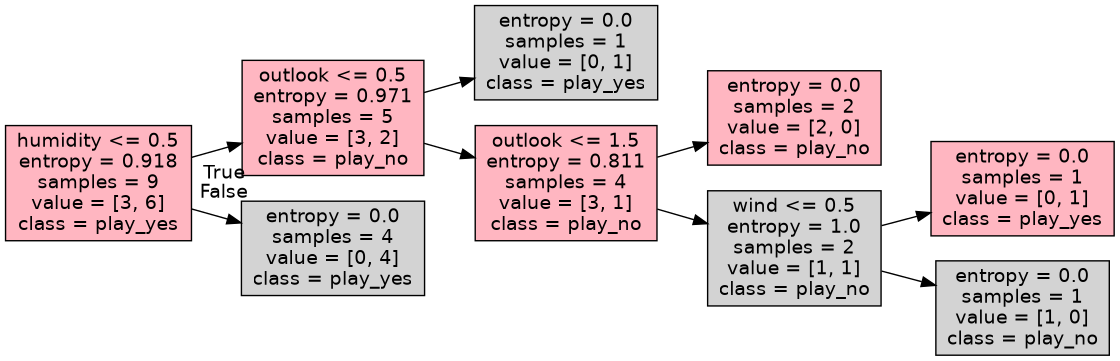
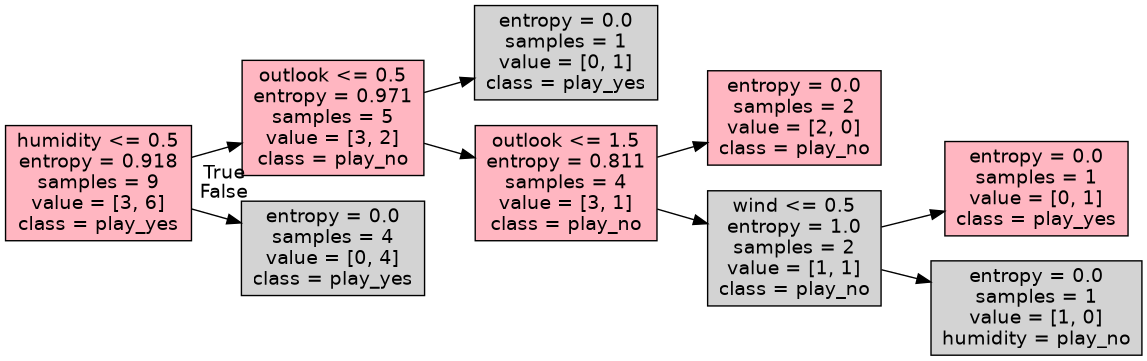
(1023, 308) -> (1036, 308)
